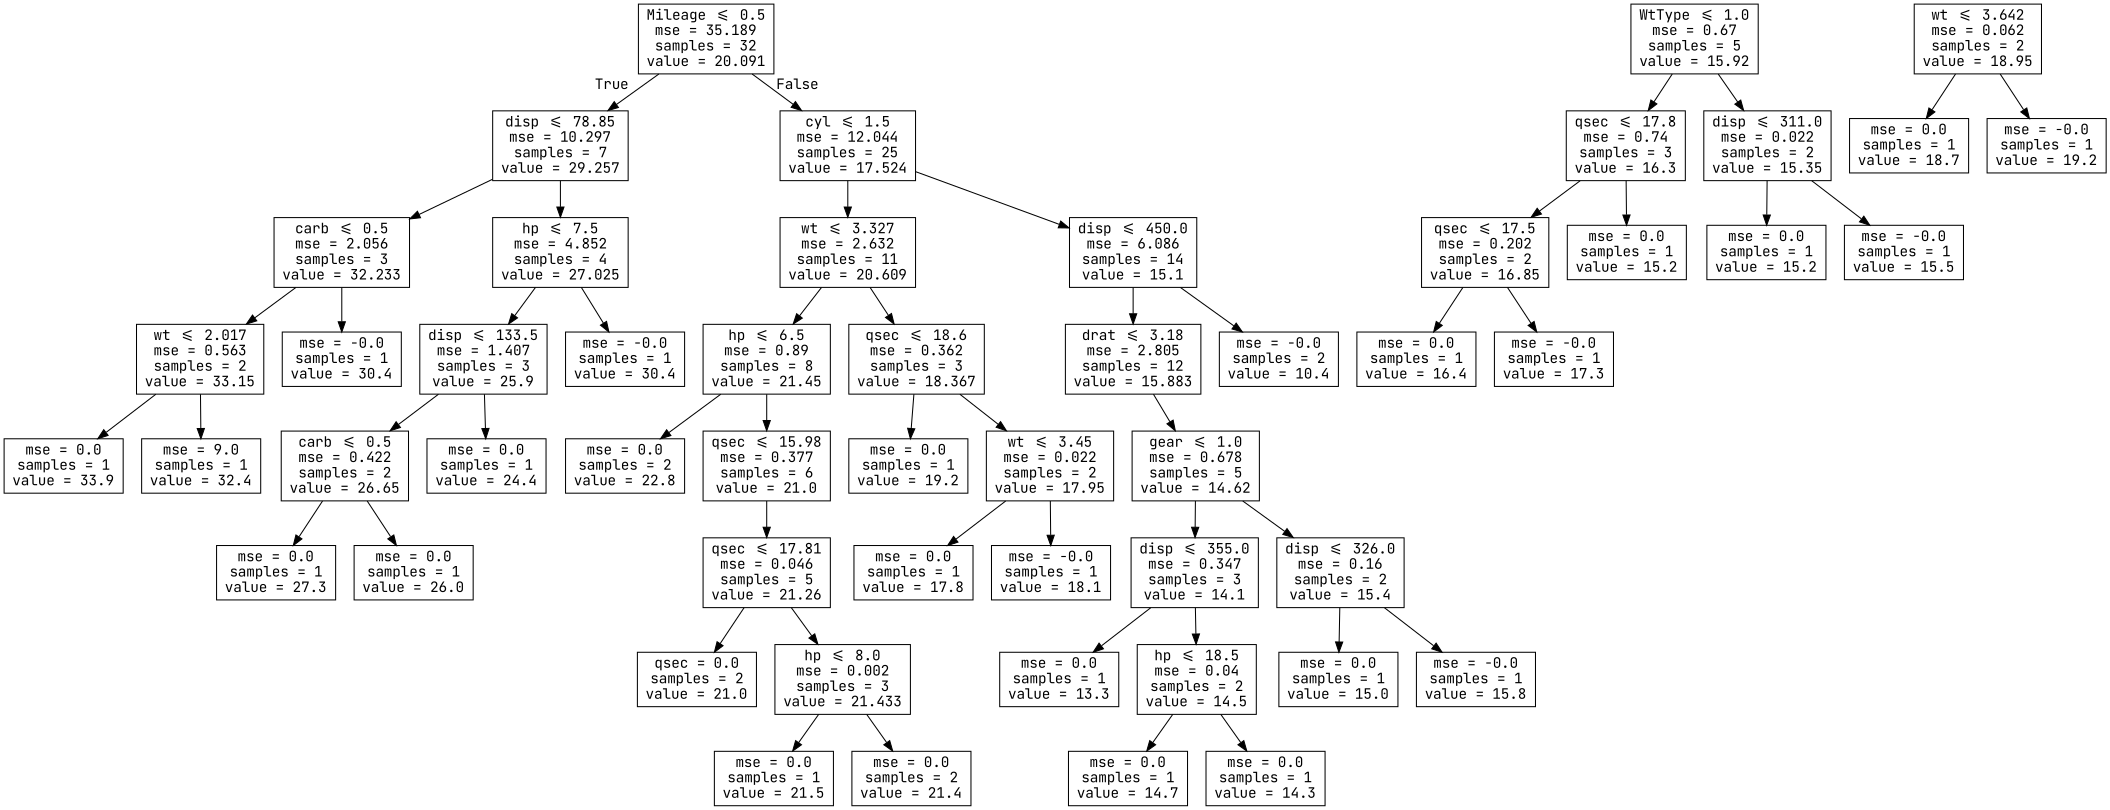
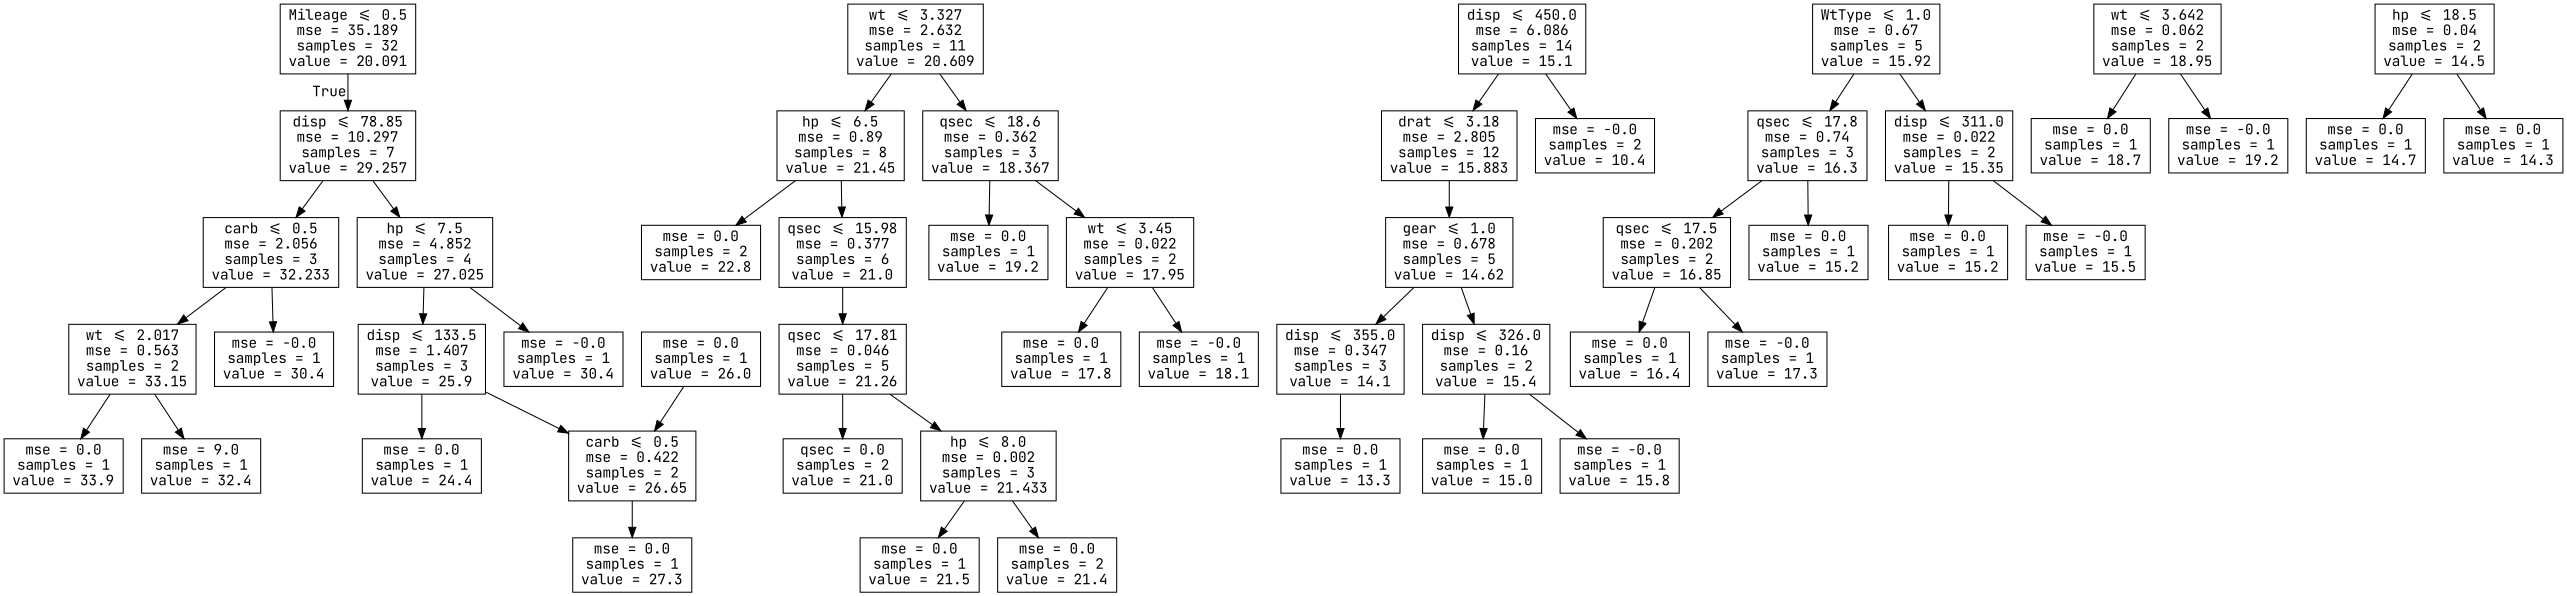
(848, 146) -> none
(379, 519) -> (672, 405)
(1196, 621) -> none
